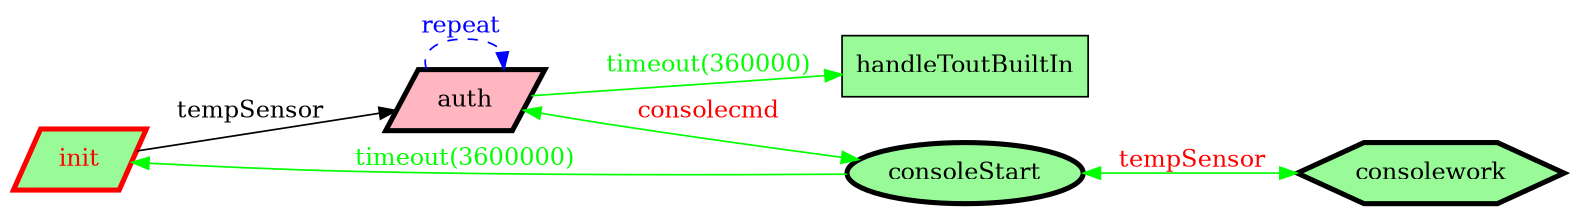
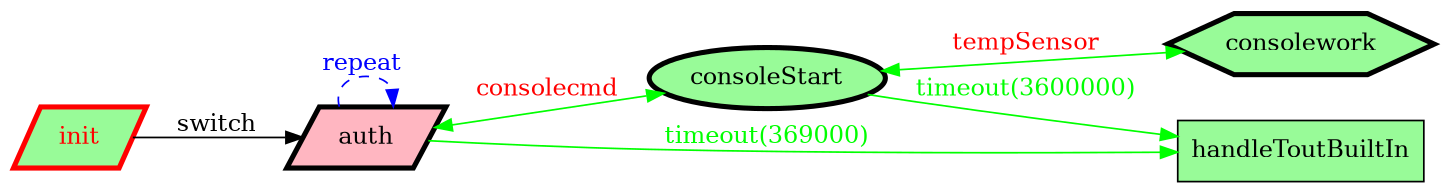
(709, 65) -> (767, 137)
(251, 111) -> (217, 125)
(498, 174) -> (1014, 115)
